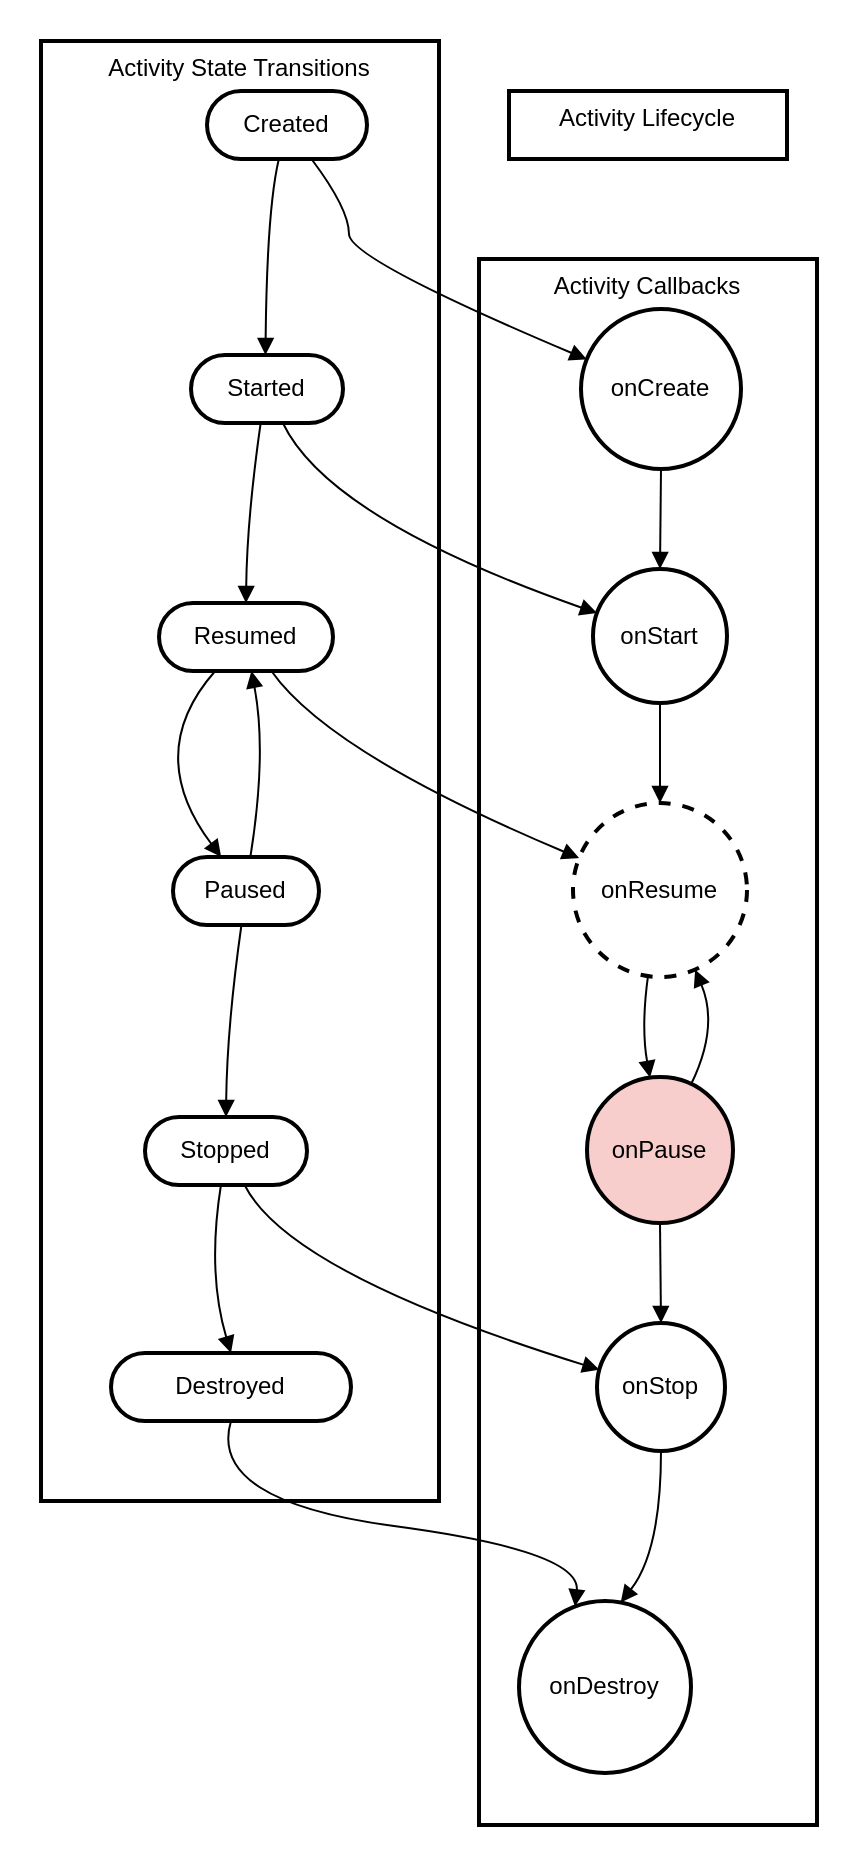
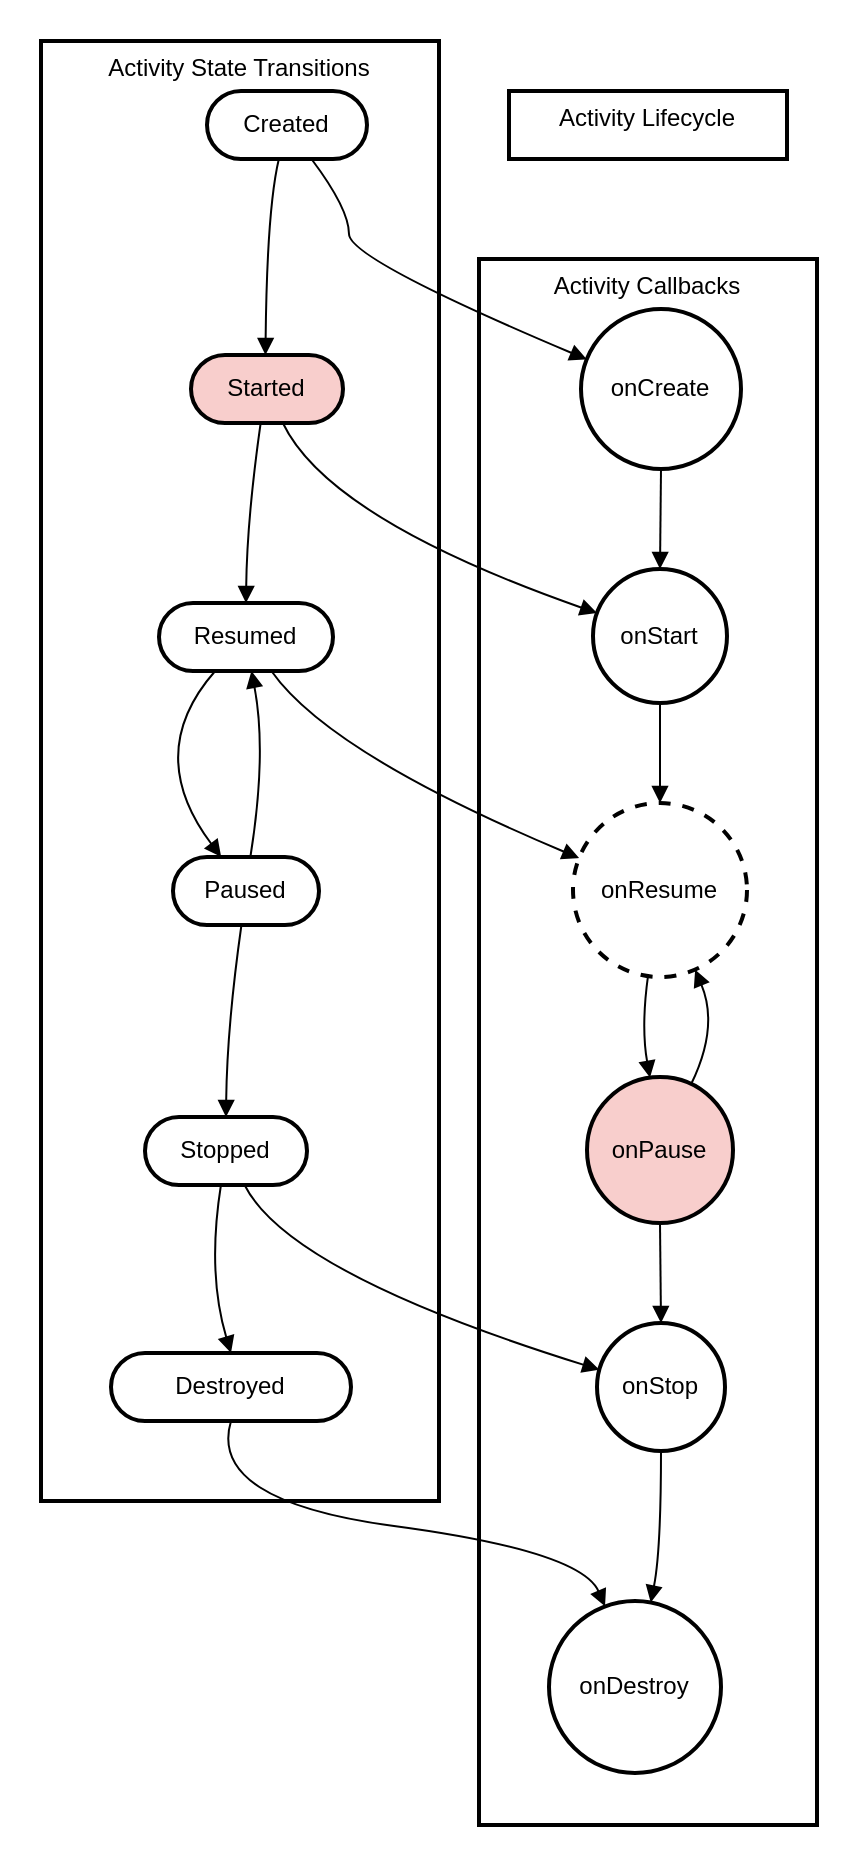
(267, 389) -> (267, 389)
(605, 1687) -> (635, 1687)
